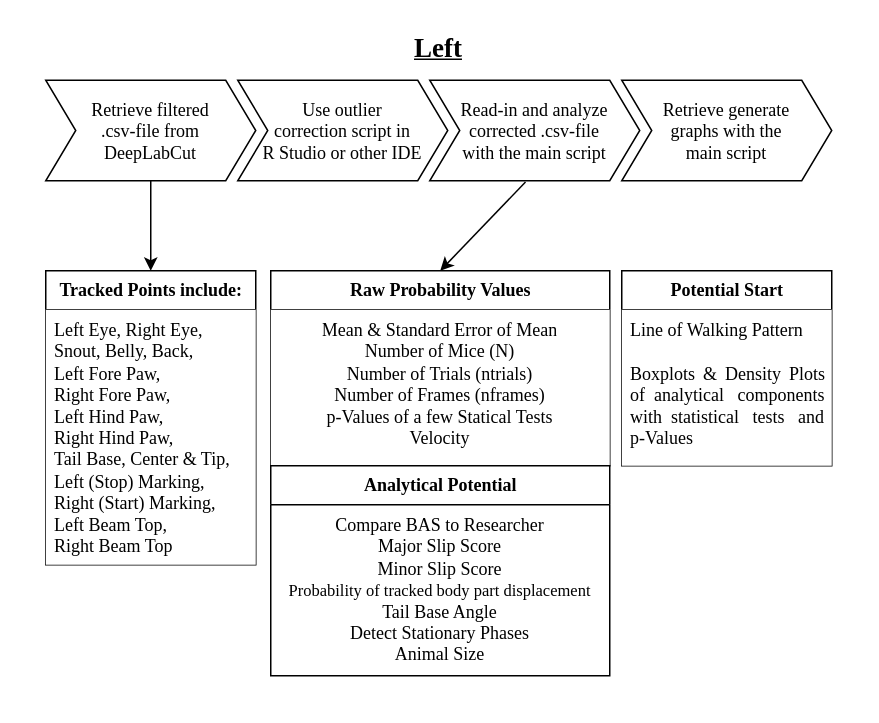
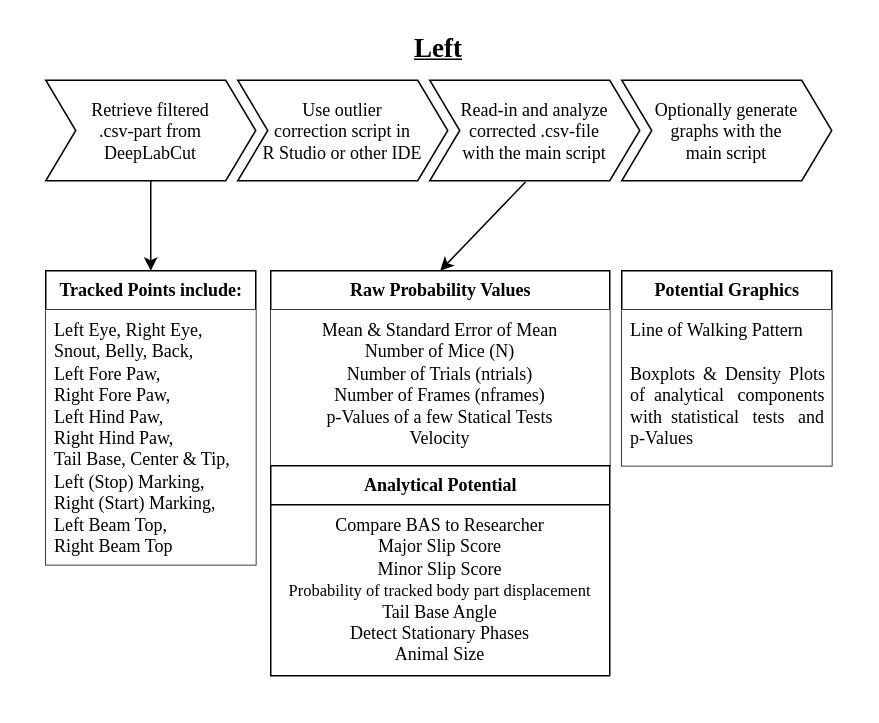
(151, 131) -> (151, 131)
(727, 131) -> (727, 131)
(728, 290) -> (728, 290)
